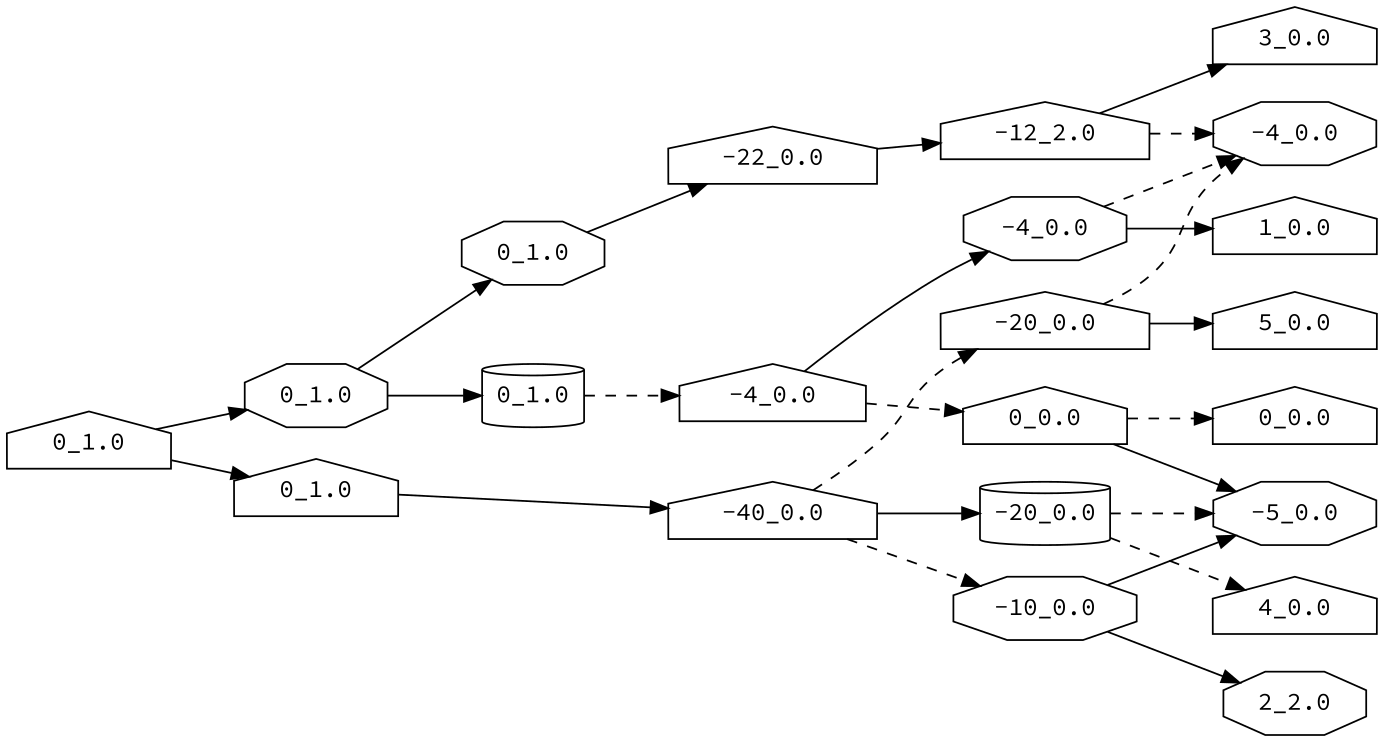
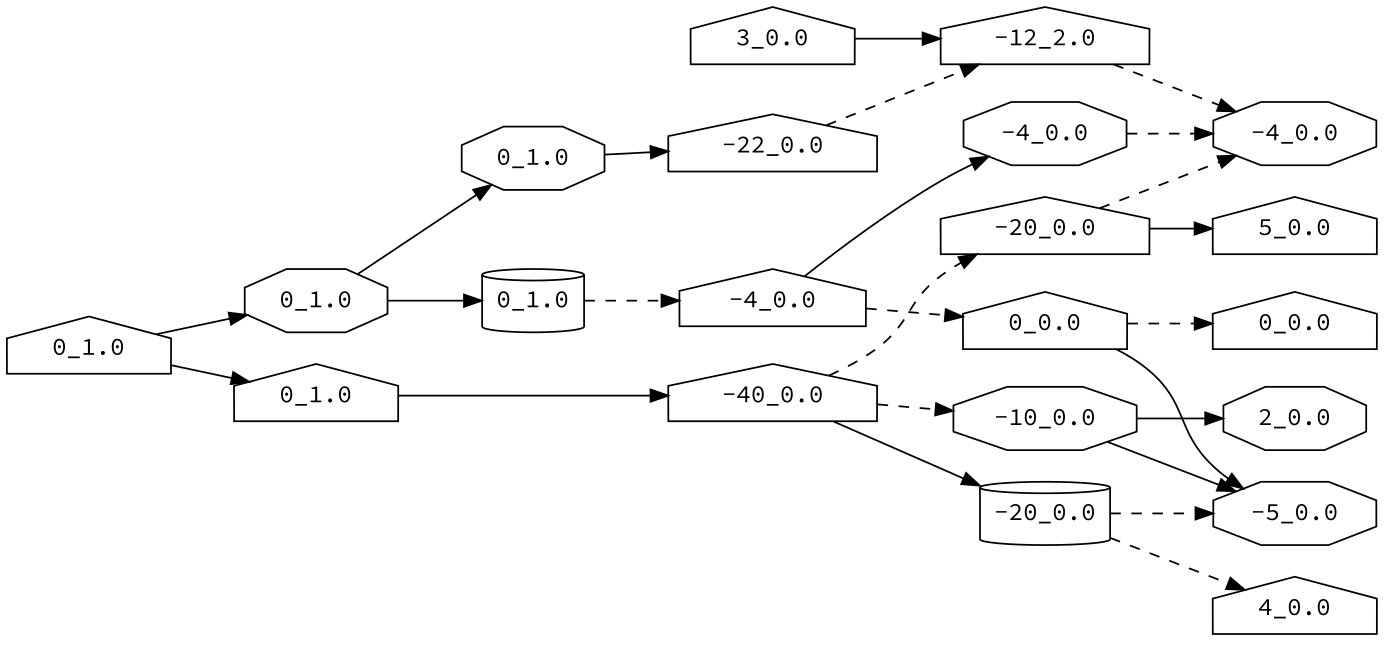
(1155, 92) -> (889, 39)
(900, 147) -> (894, 98)
(1295, 229) -> none
(1295, 703) -> (1295, 418)
